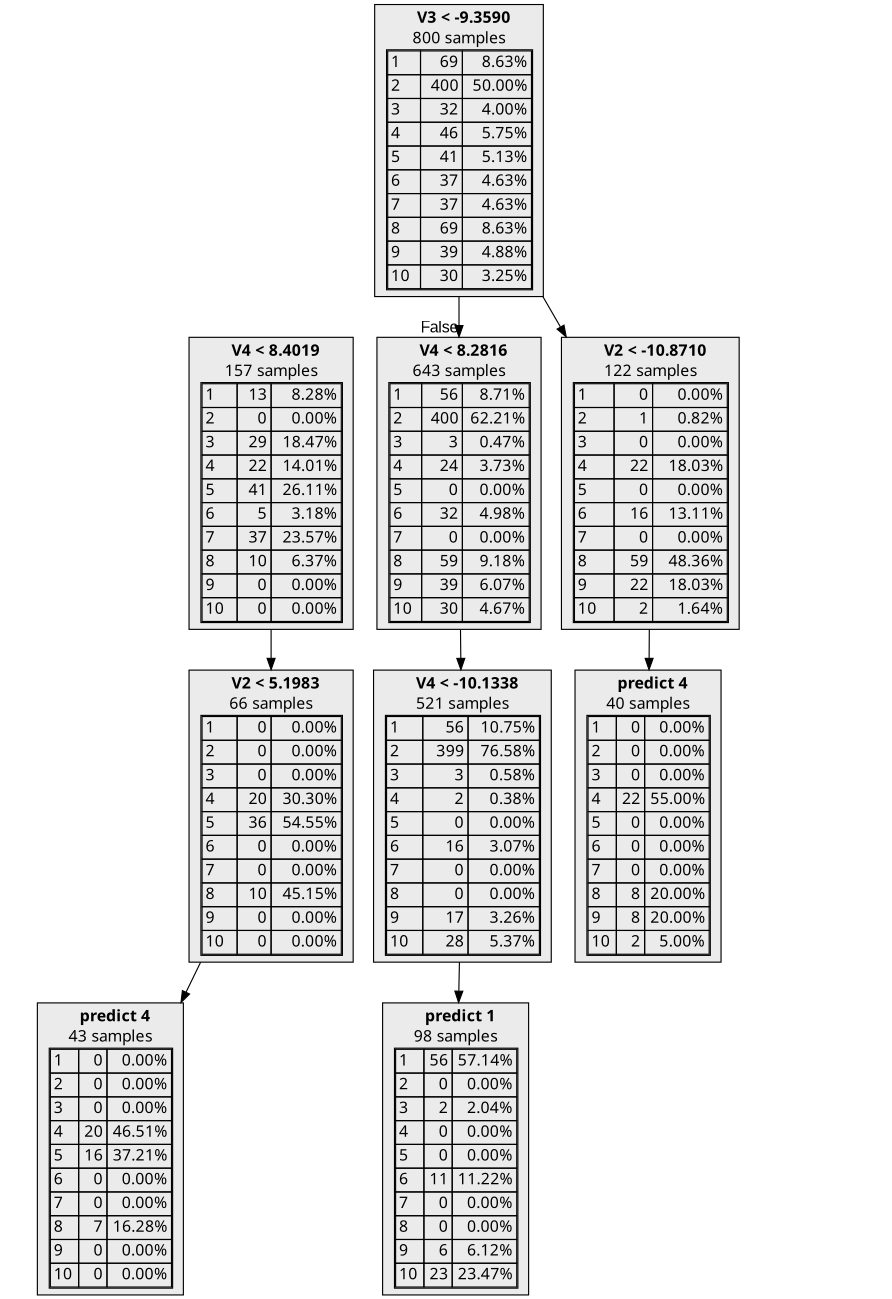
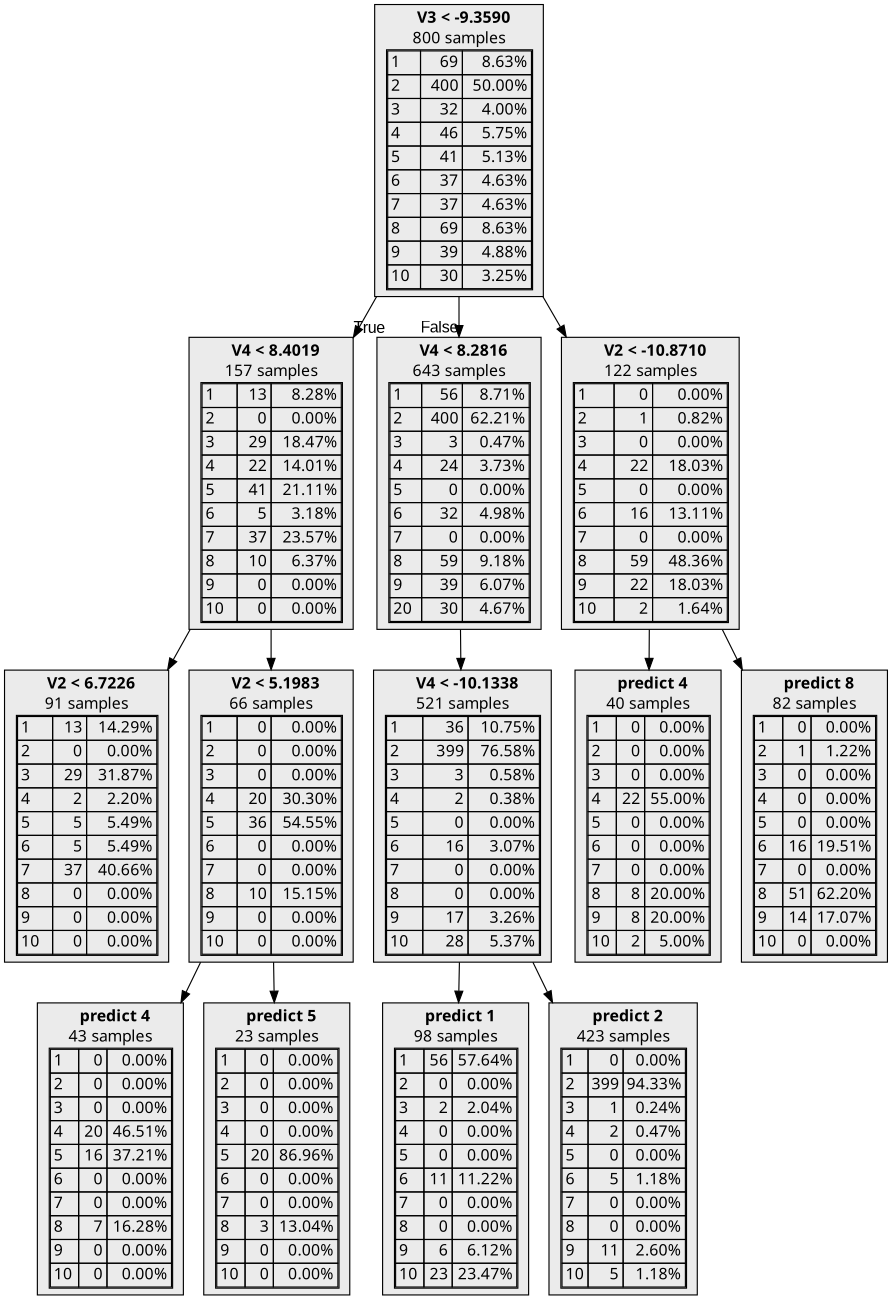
none -> (368, 312)
(310, 490) -> (310, 490)
(403, 609) -> (403, 609)
(455, 728) -> (455, 728)
none -> (87, 816)
none -> (814, 816)
(310, 894) -> (310, 894)
(486, 1061) -> (486, 1061)
none -> (277, 1149)
none -> (623, 1149)
